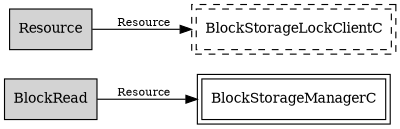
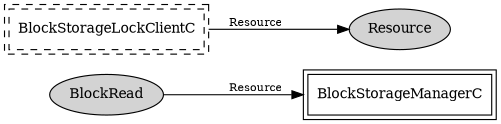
(51, 29) -> (400, 29)
(136, 29) -> (273, 29)
(51, 99) -> (107, 95)
